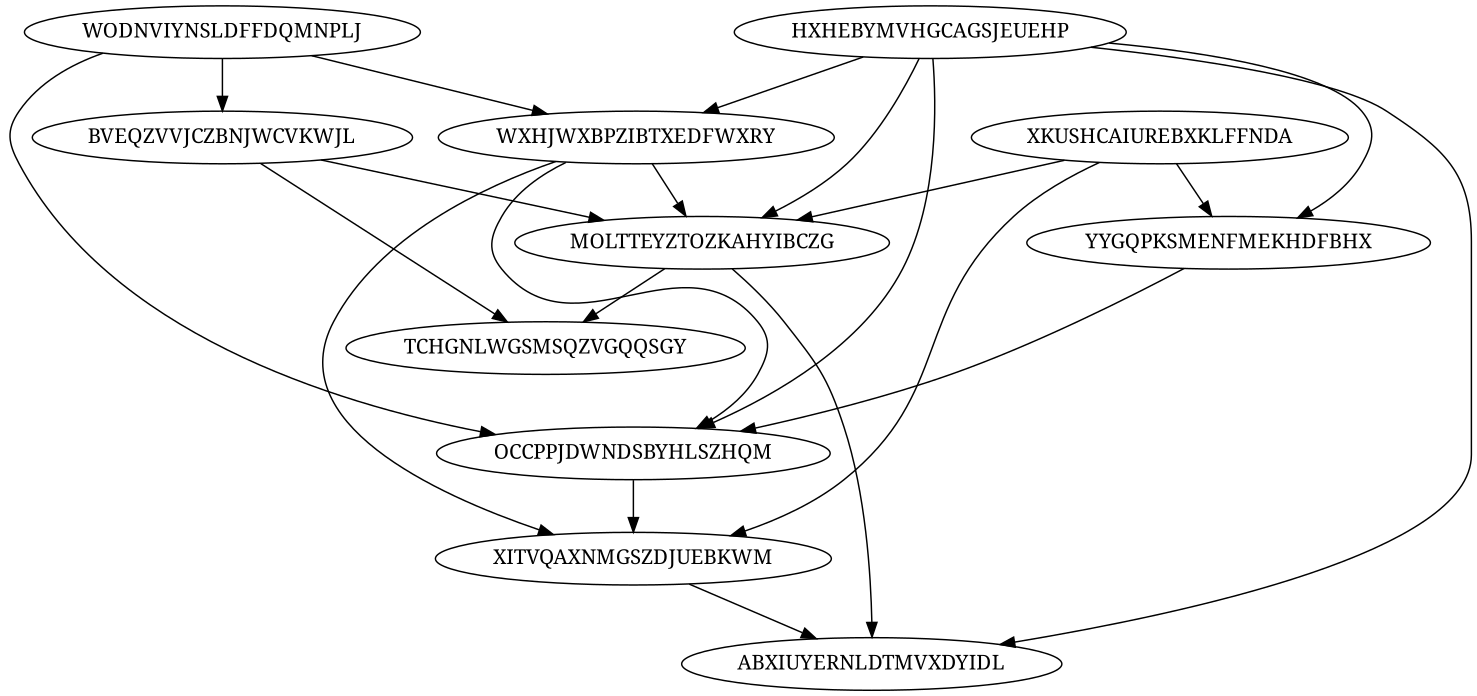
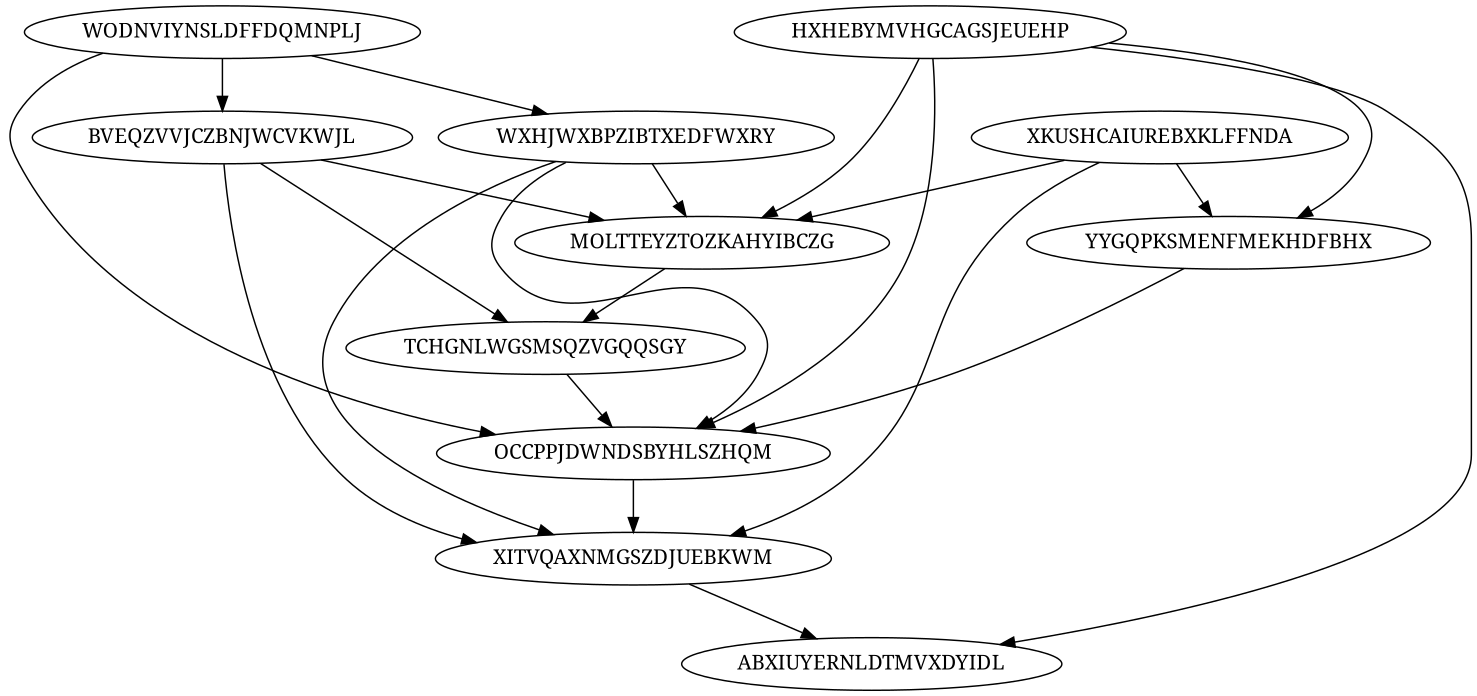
(790, 82) -> none
none -> (284, 393)
none -> (584, 395)
(844, 428) -> none
